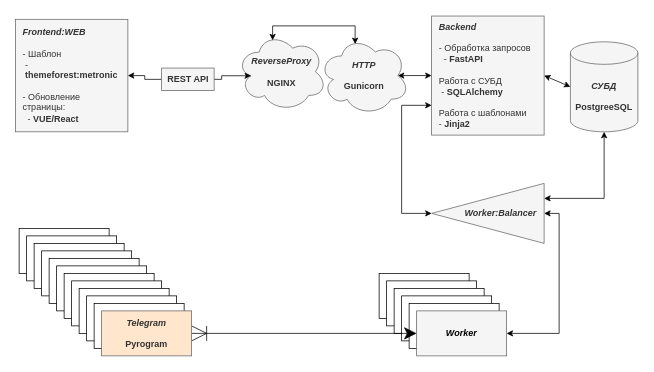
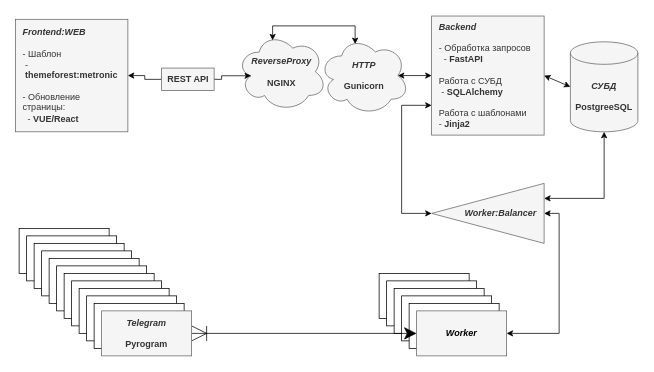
(147, 333) -> (147, 333)
